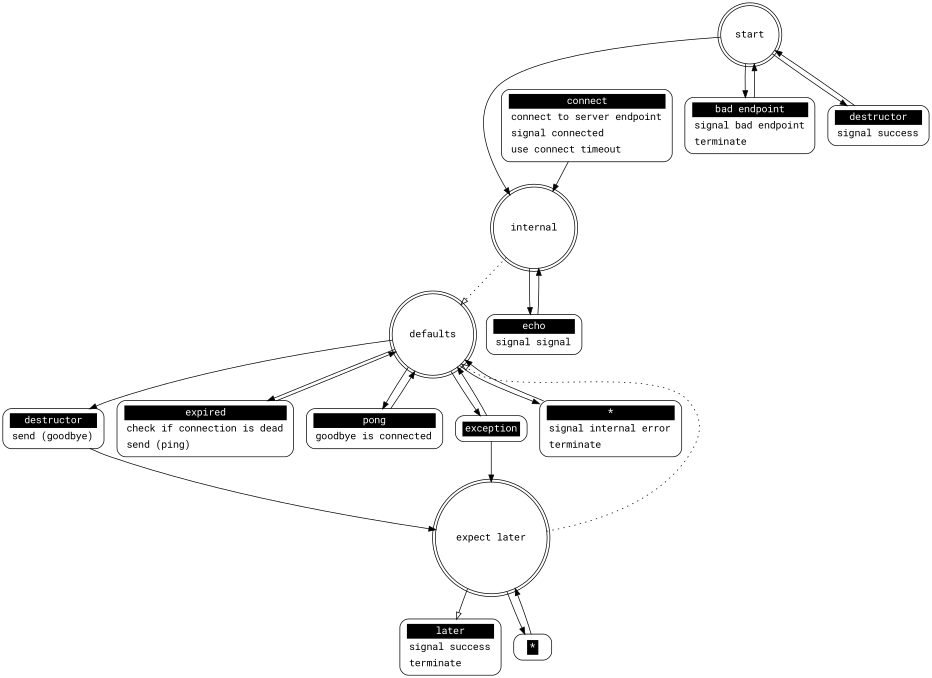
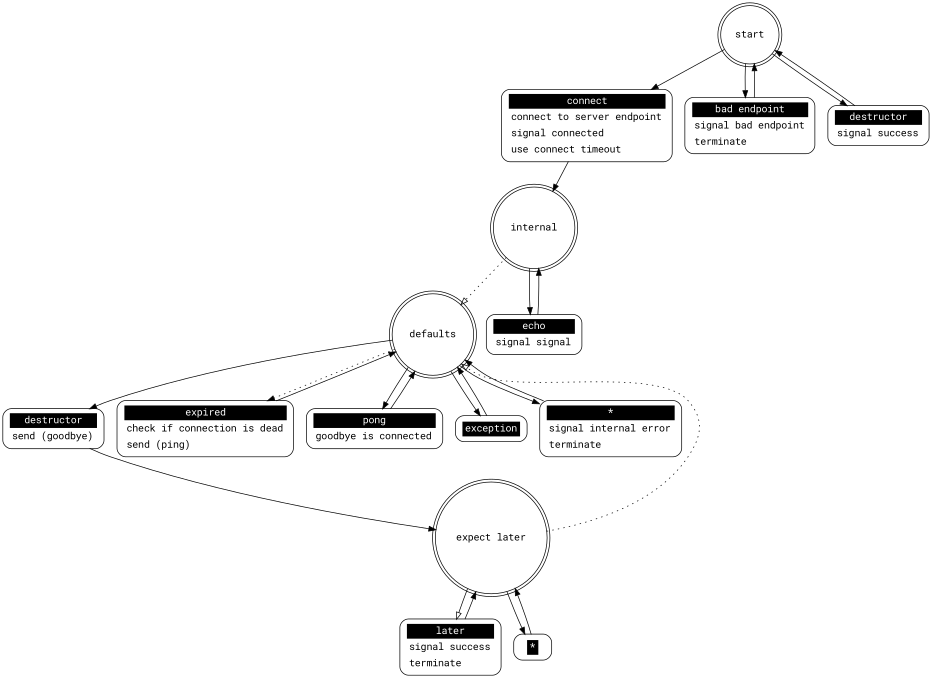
(552, 62) -> (691, 68)
(334, 374) -> (334, 374)
(491, 458) -> (469, 609)
